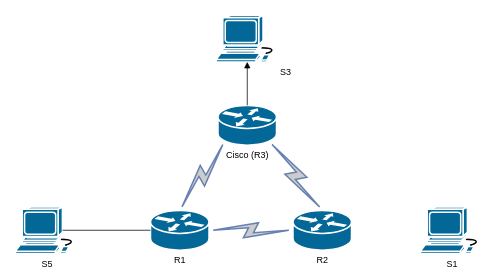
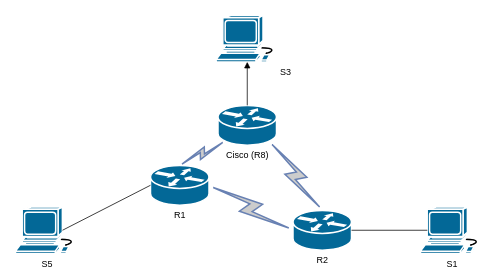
(248, 156) -> (248, 156)
(180, 230) -> (180, 185)
none -> (389, 230)
